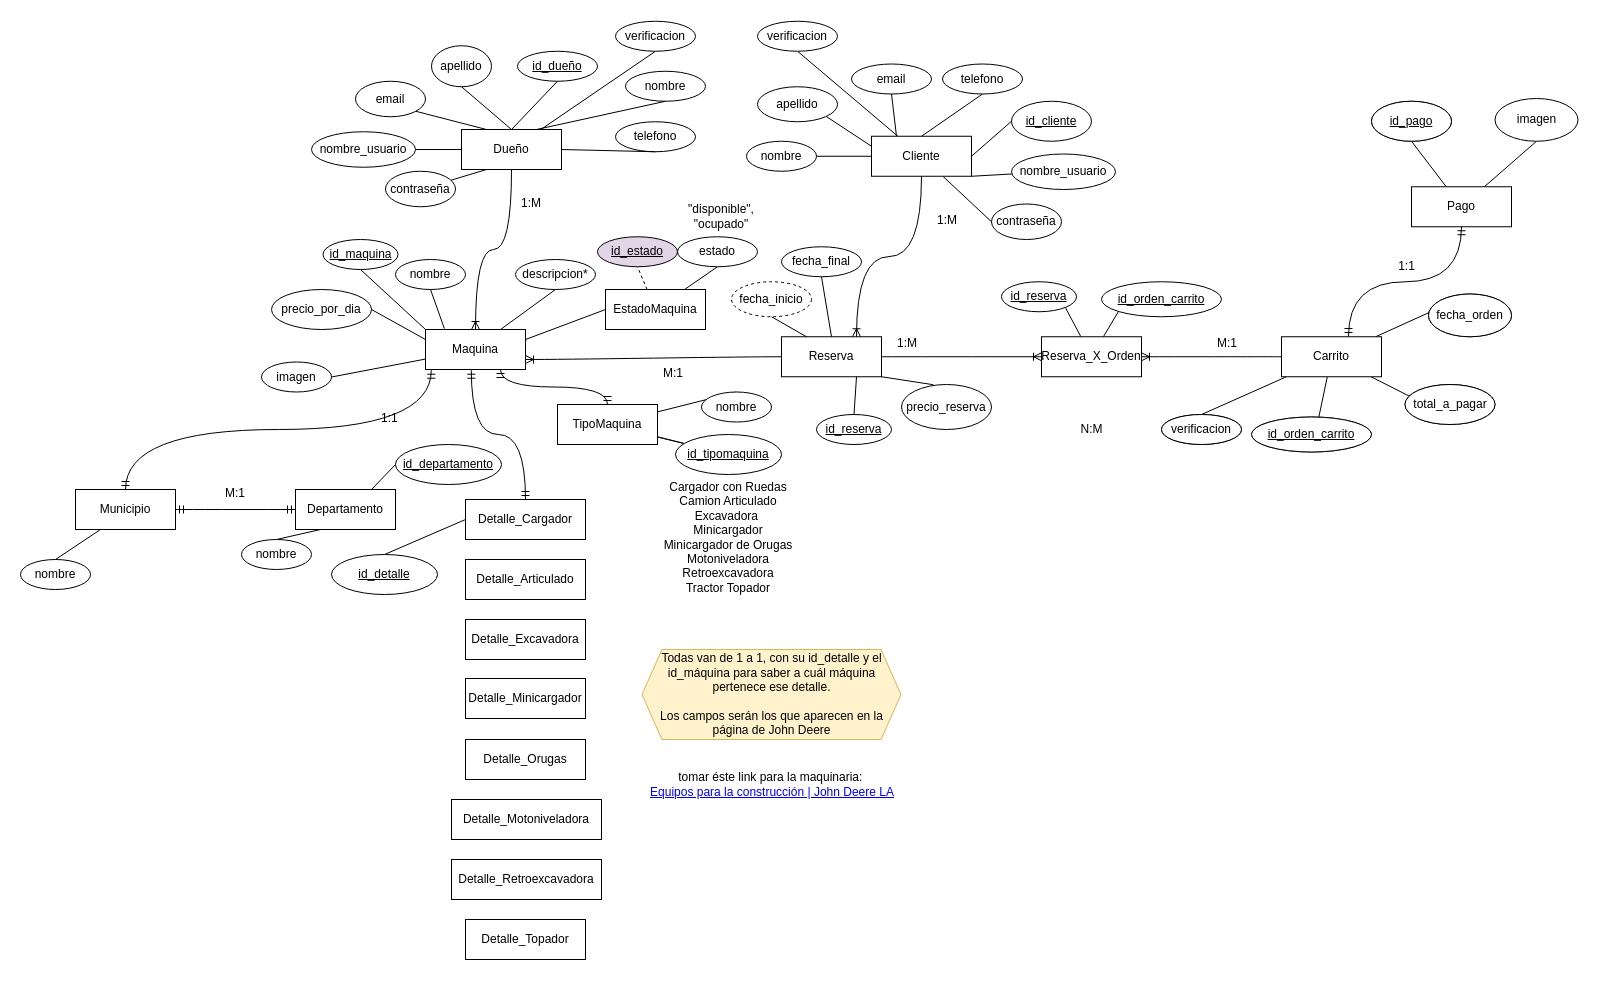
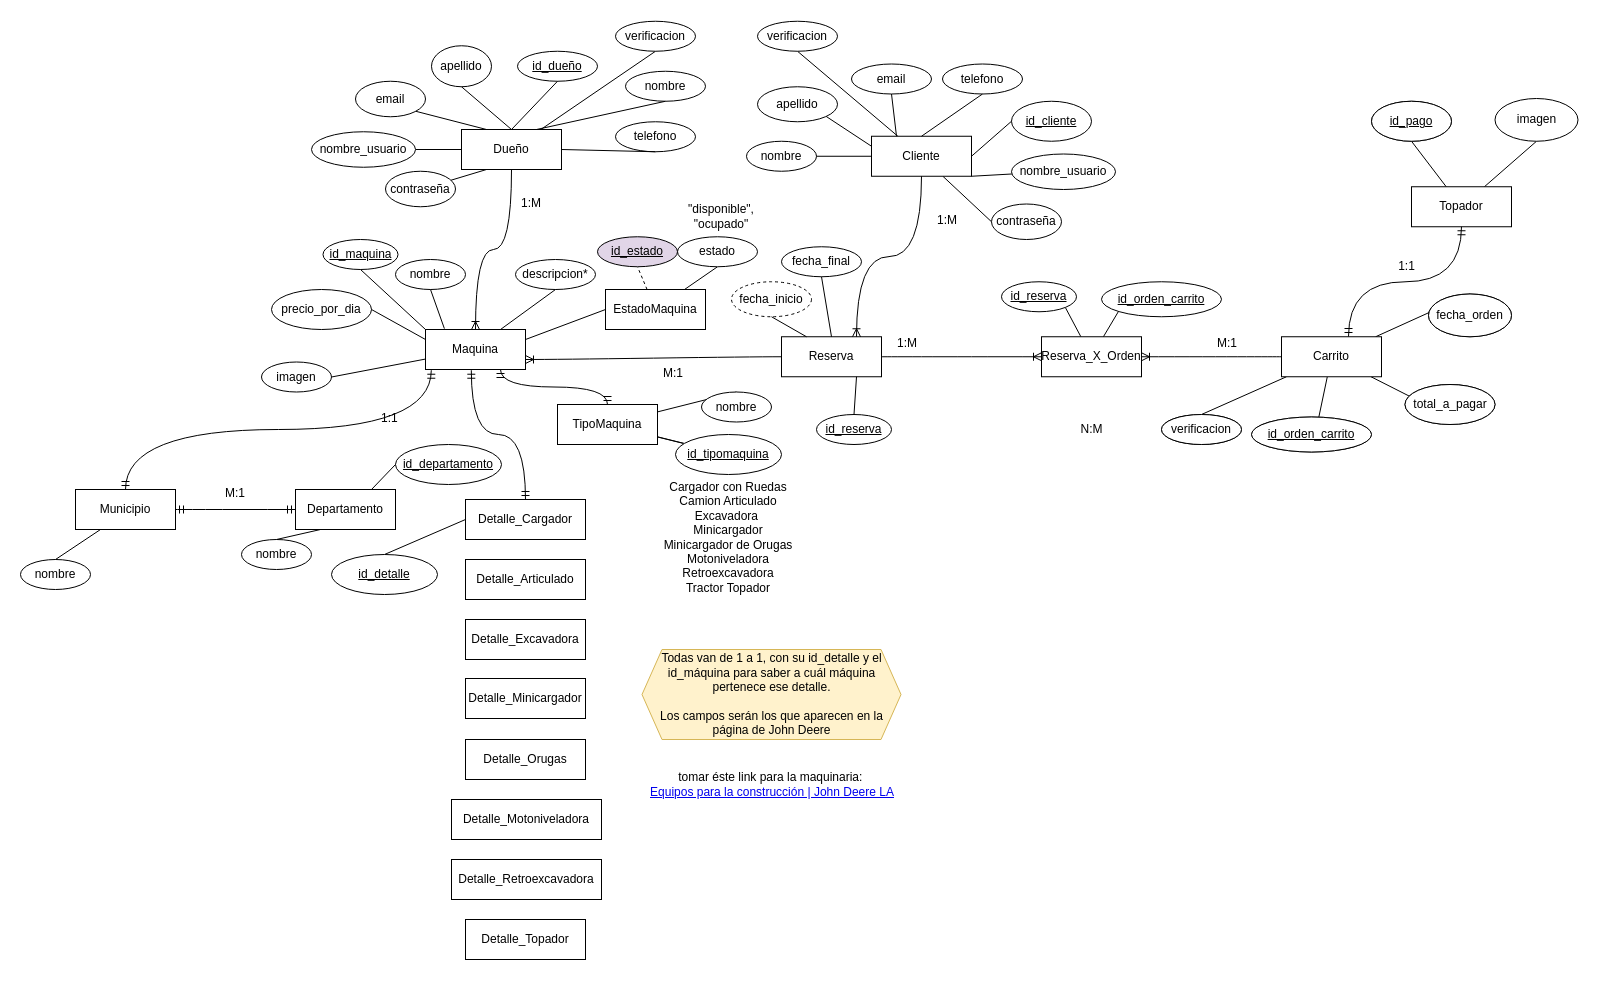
(1462, 207) -> (1462, 207)
(907, 381) -> none
(947, 407) -> none
